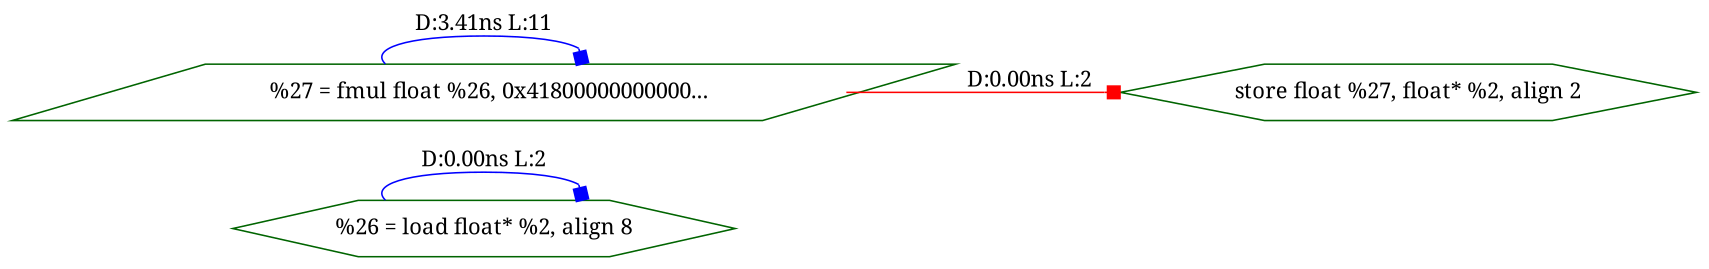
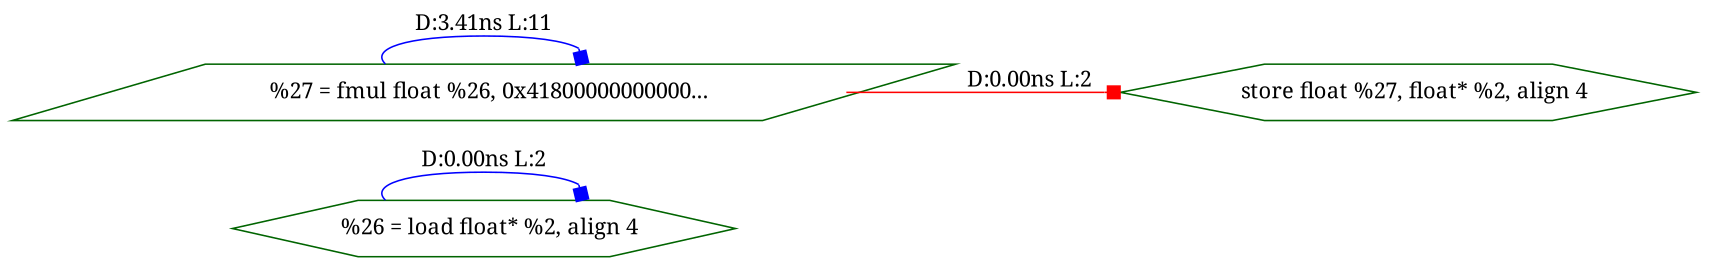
(1408, 92) -> (1408, 92)
(484, 229) -> (484, 229)
